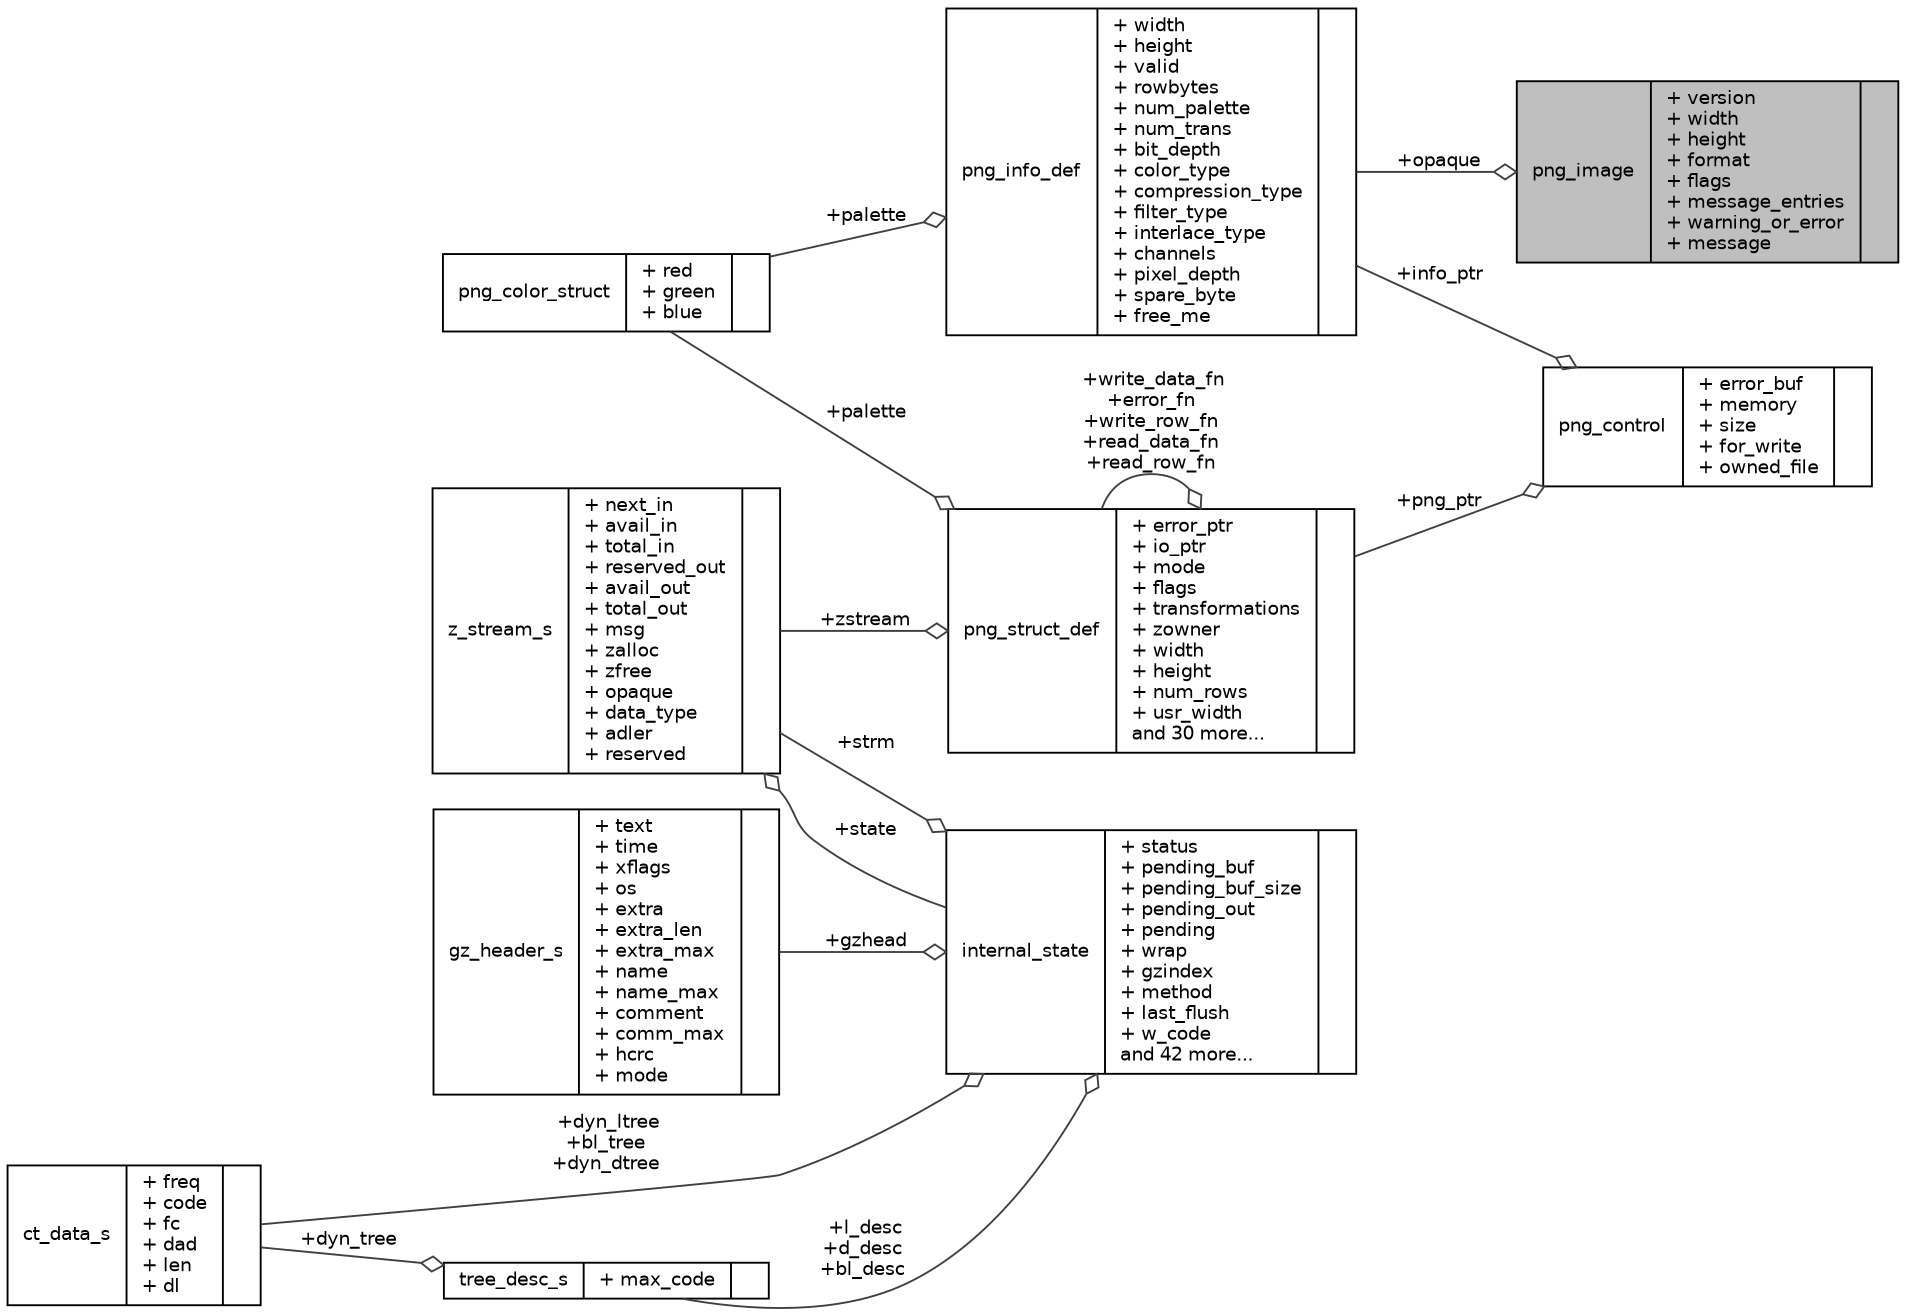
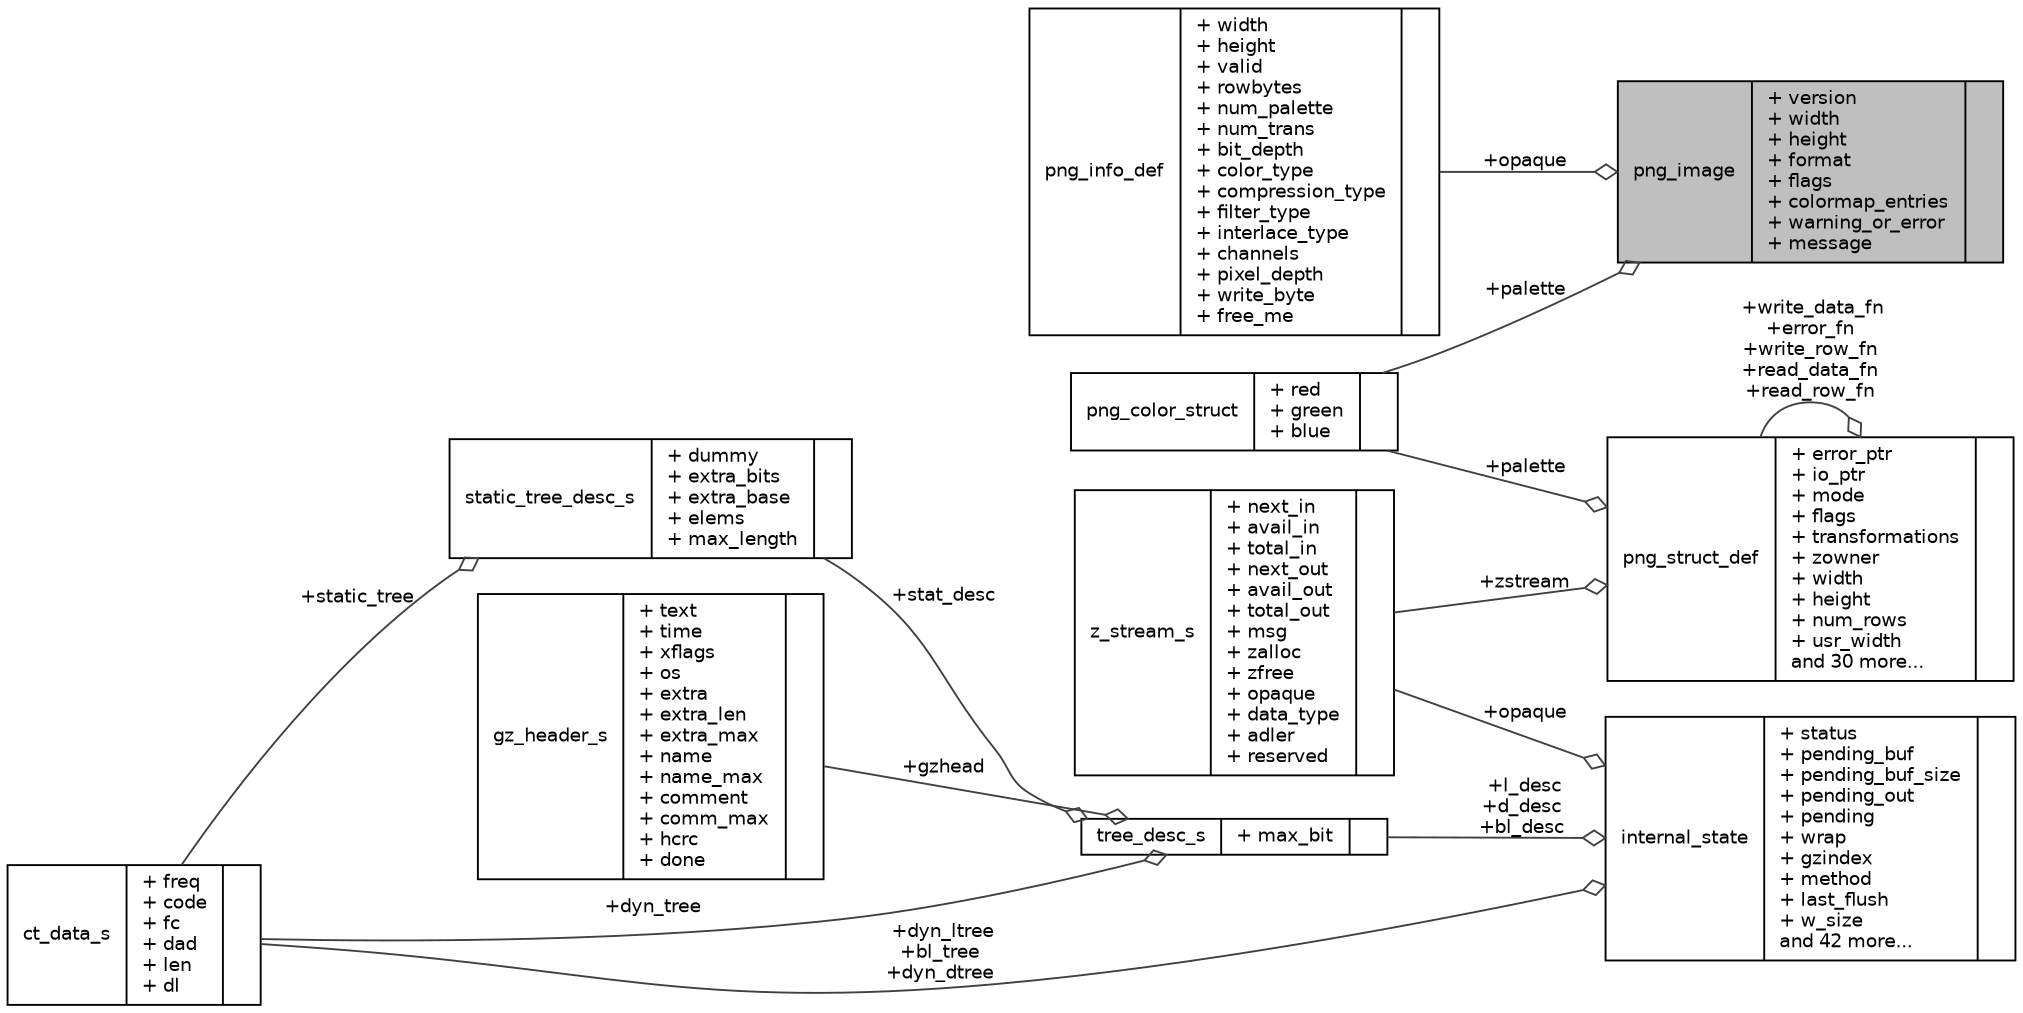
(1756, 202) -> (1859, 202)
(847, 240) -> (1503, 327)
(1175, 296) -> (1256, 296)
(1708, 427) -> none
none -> (651, 499)
(655, 568) -> (1278, 570)
(863, 743) -> (1522, 713)
(851, 864) -> none
(851, 952) -> (965, 791)
(1166, 1034) -> (1822, 921)
(632, 1076) -> (672, 860)
(657, 1280) -> (1285, 836)
